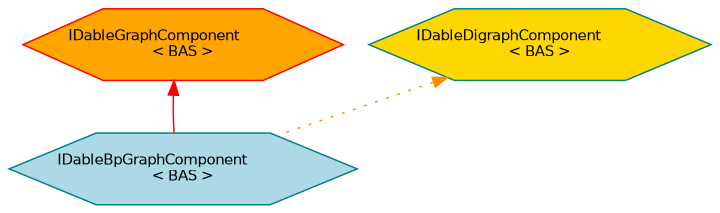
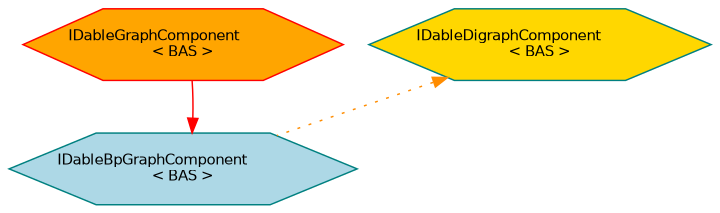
(173, 114) -> (193, 99)
